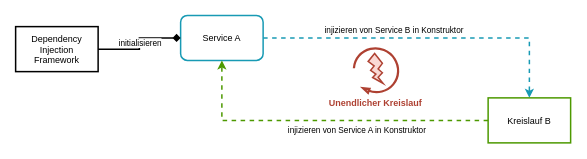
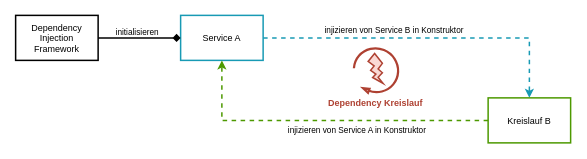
(222, 38) -> (222, 38)
(57, 49) -> (57, 38)
(375, 103) -> (375, 103)
